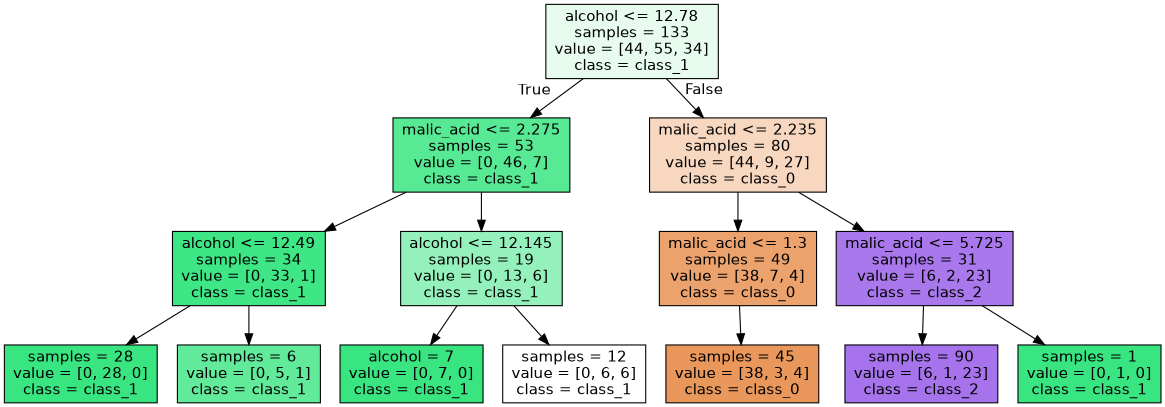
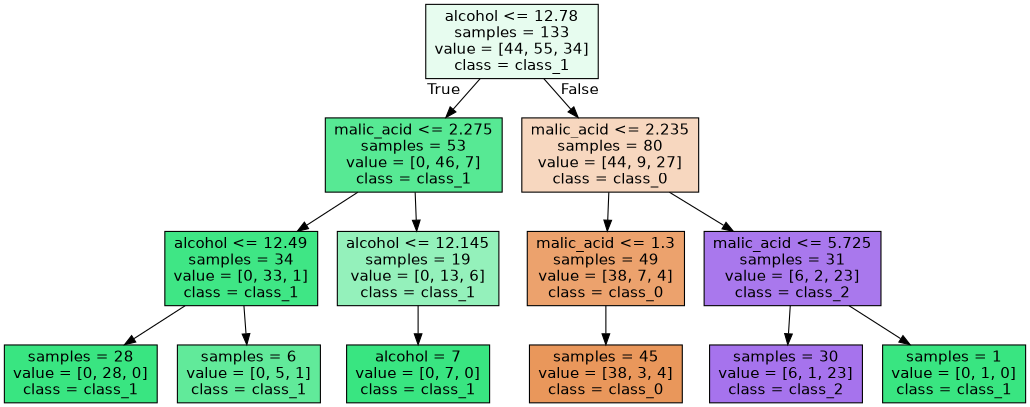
(574, 374) -> none
(921, 374) -> (786, 374)
